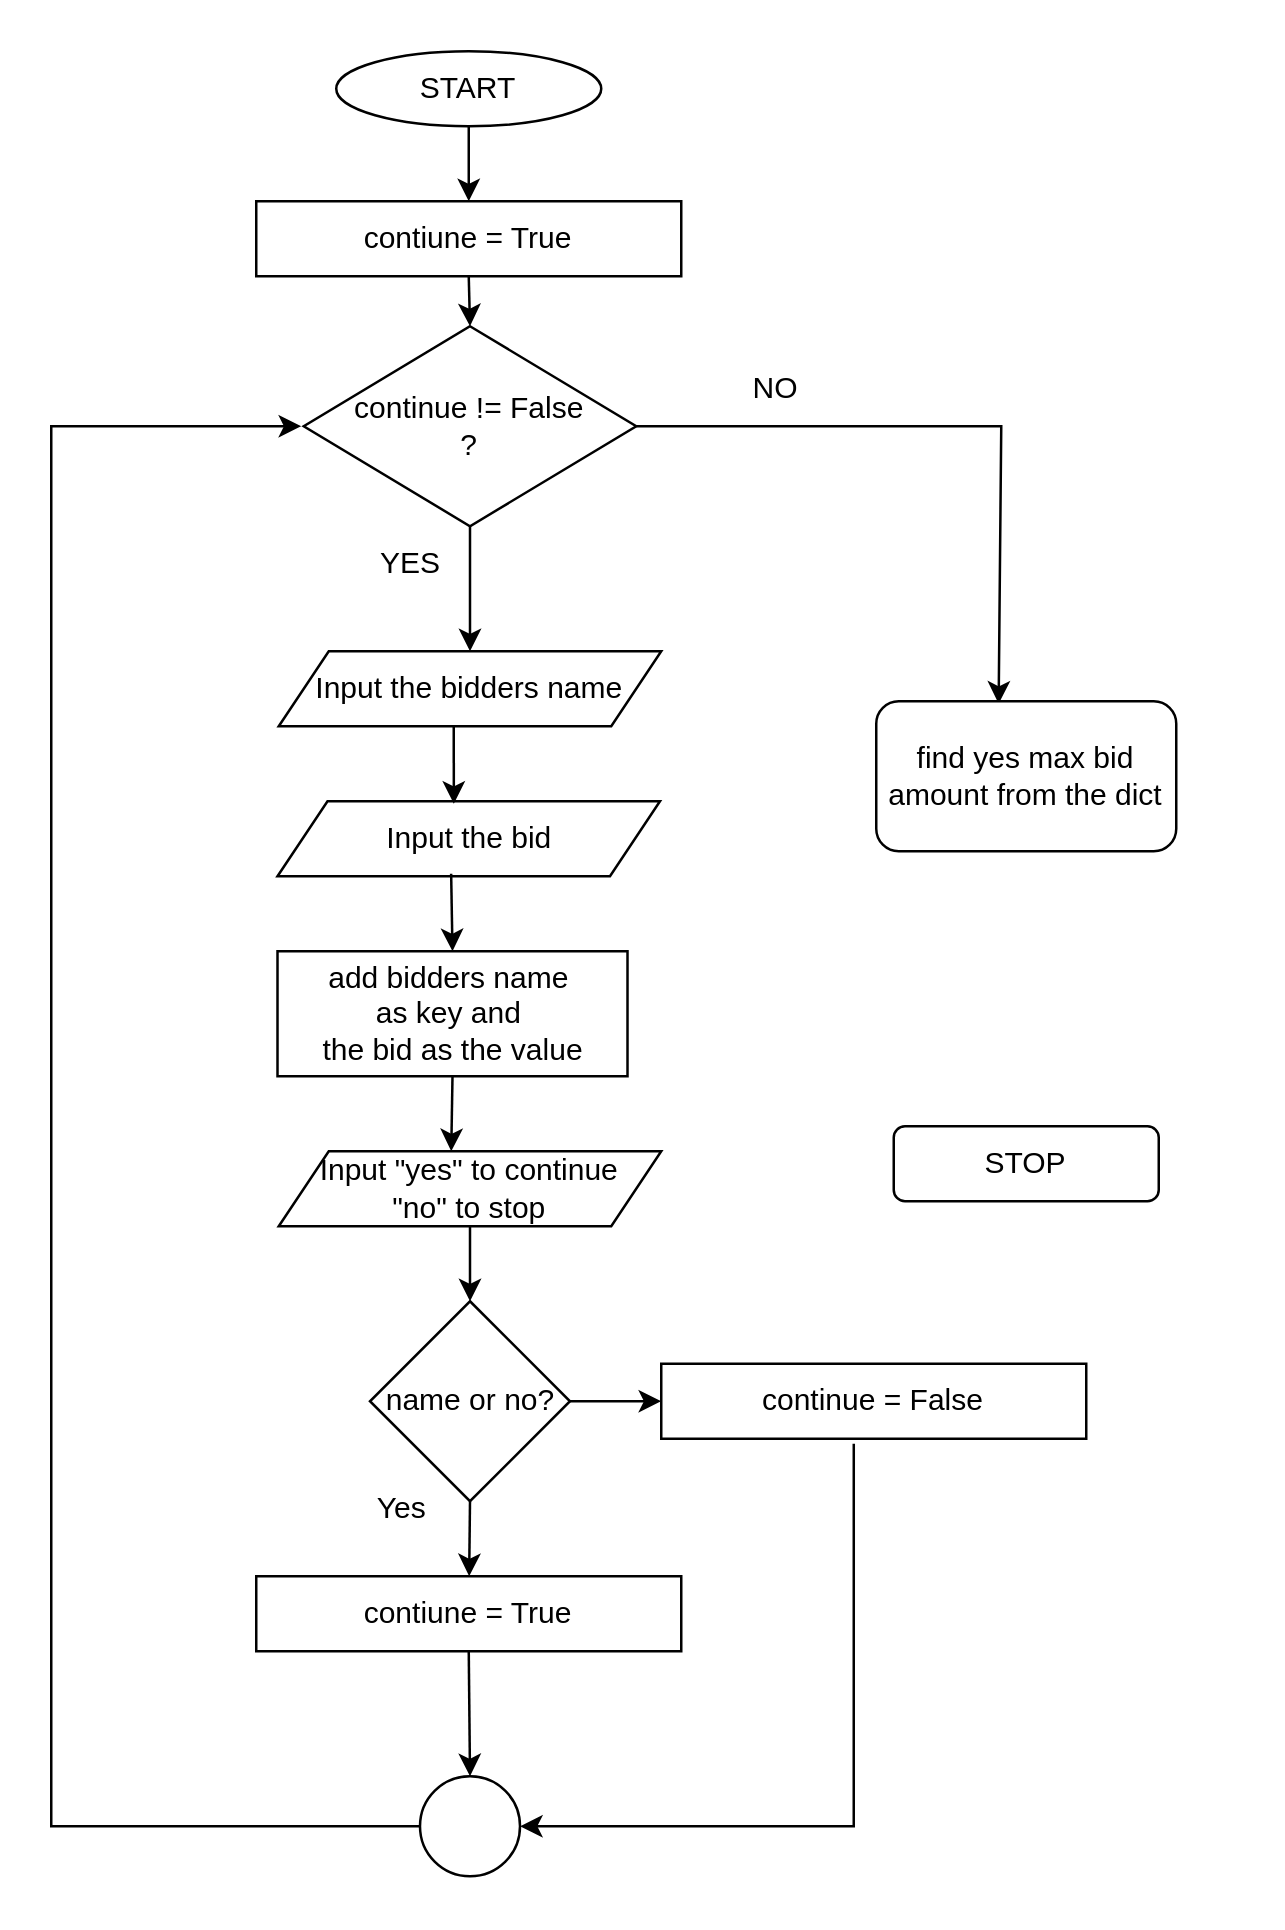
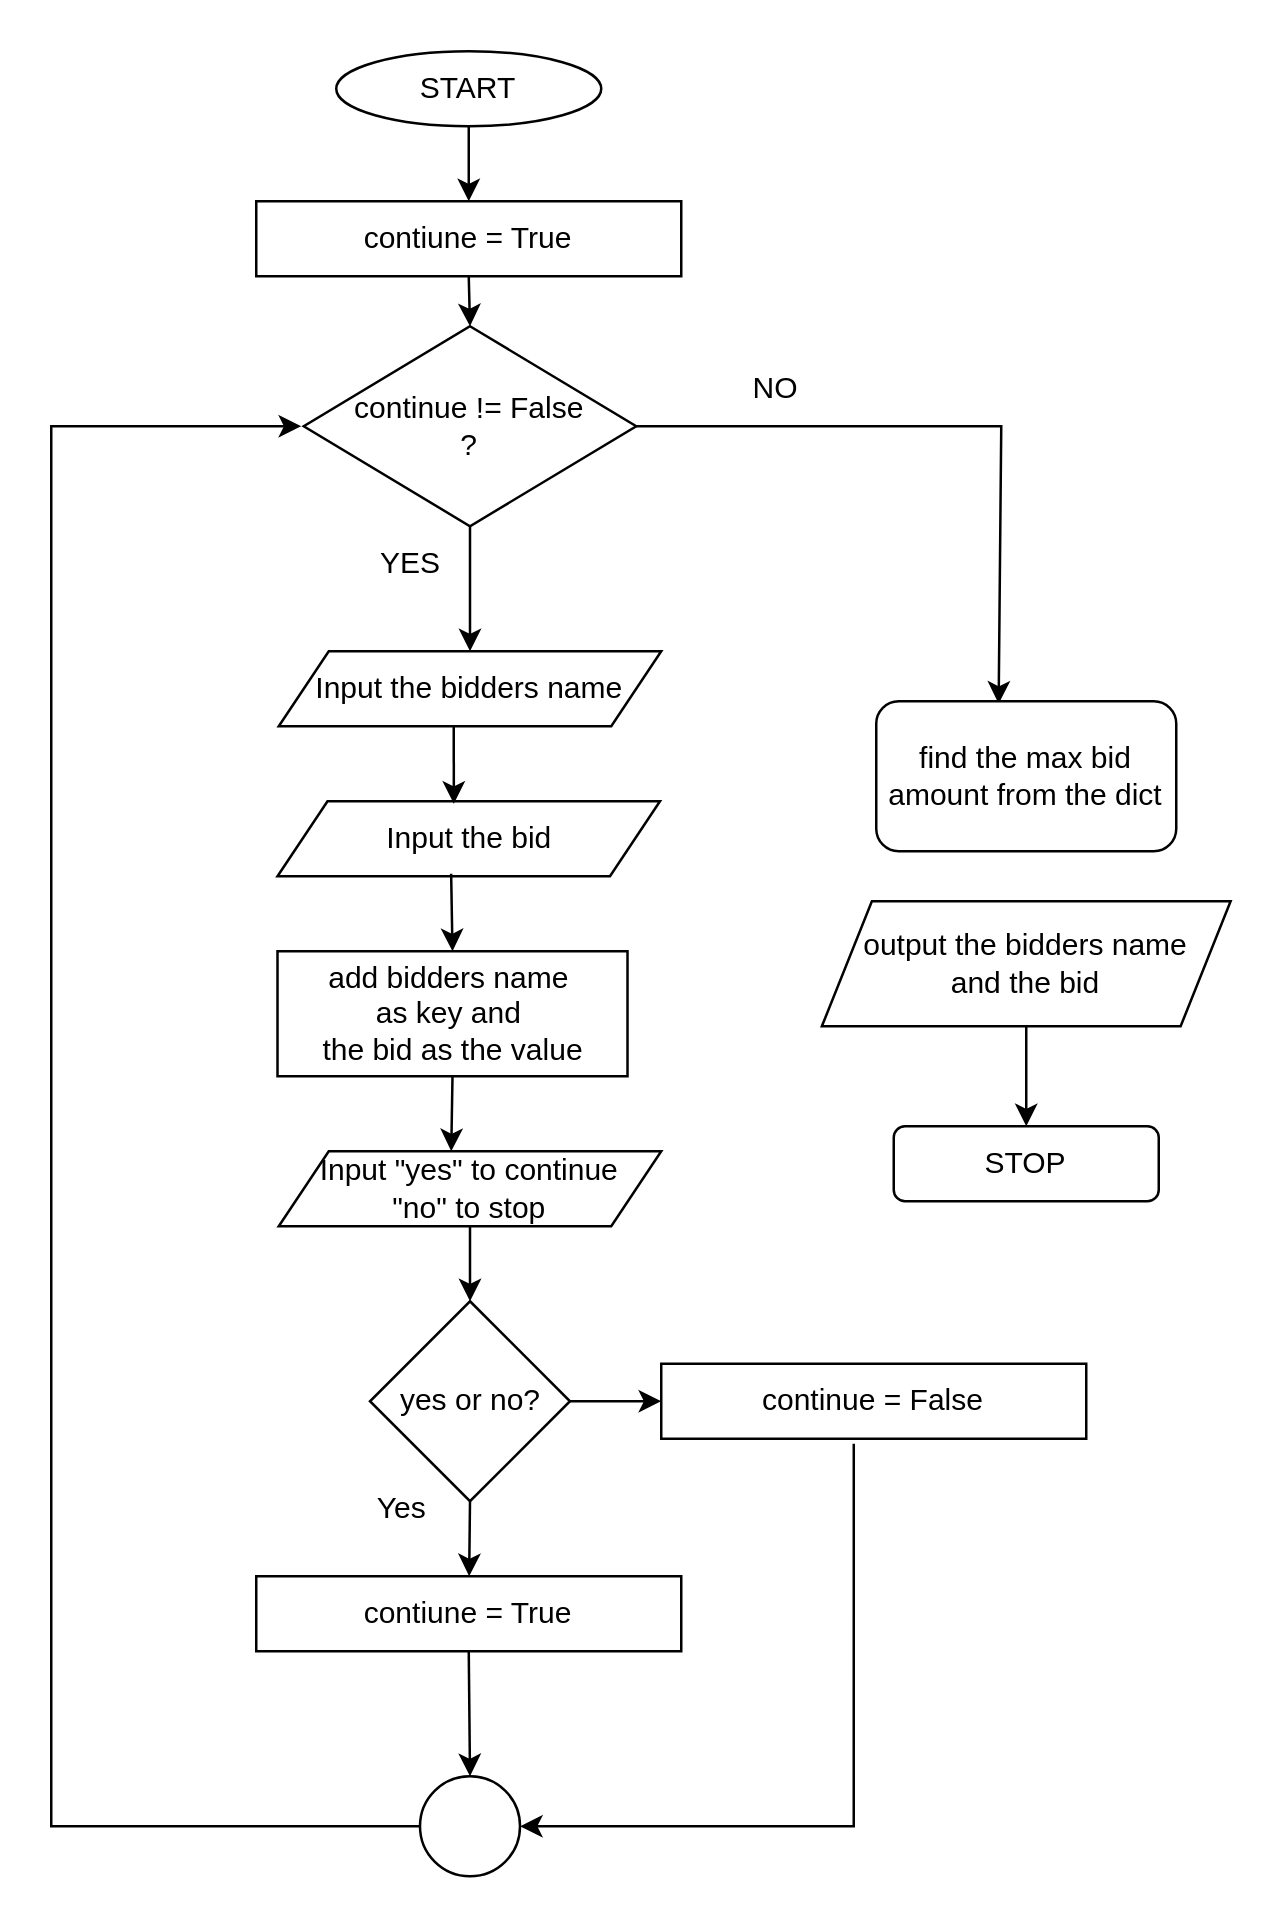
(1026, 776) -> (1026, 776)
none -> (1026, 964)
none -> (1026, 1068)
(471, 1401) -> (471, 1401)
